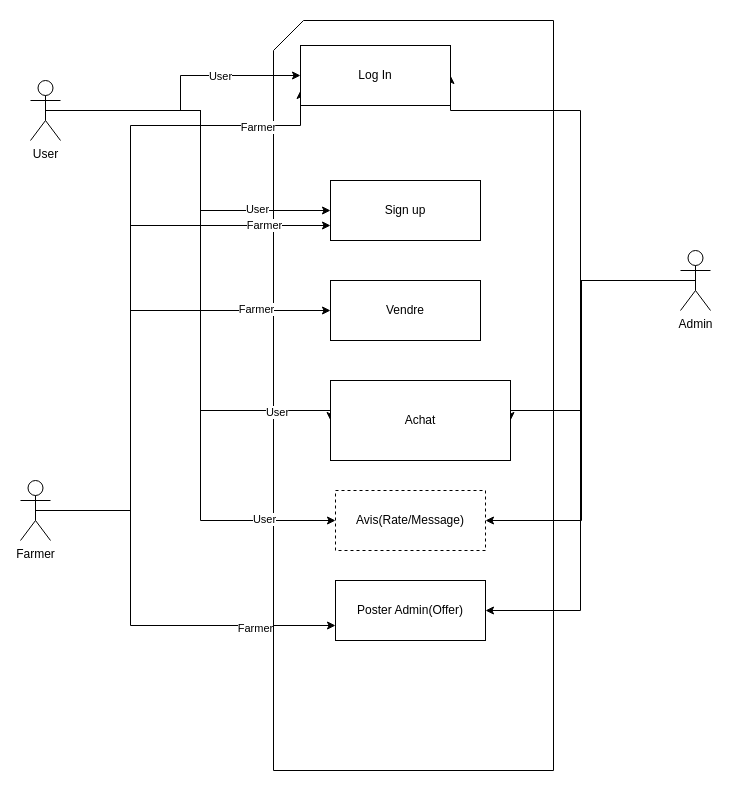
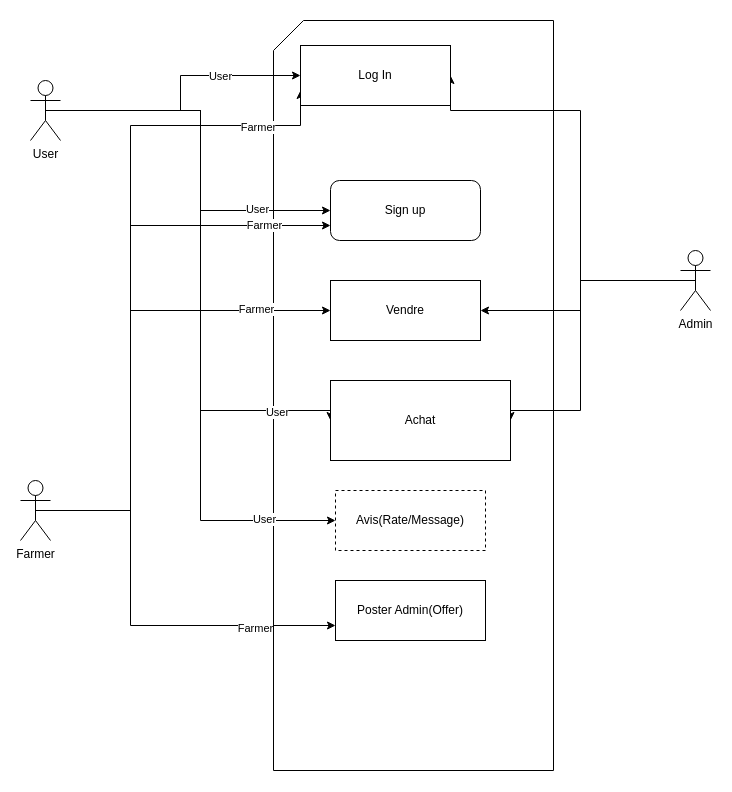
(406, 211) -> (406, 211)
none -> (533, 311)
(582, 446) -> none
(581, 610) -> none
